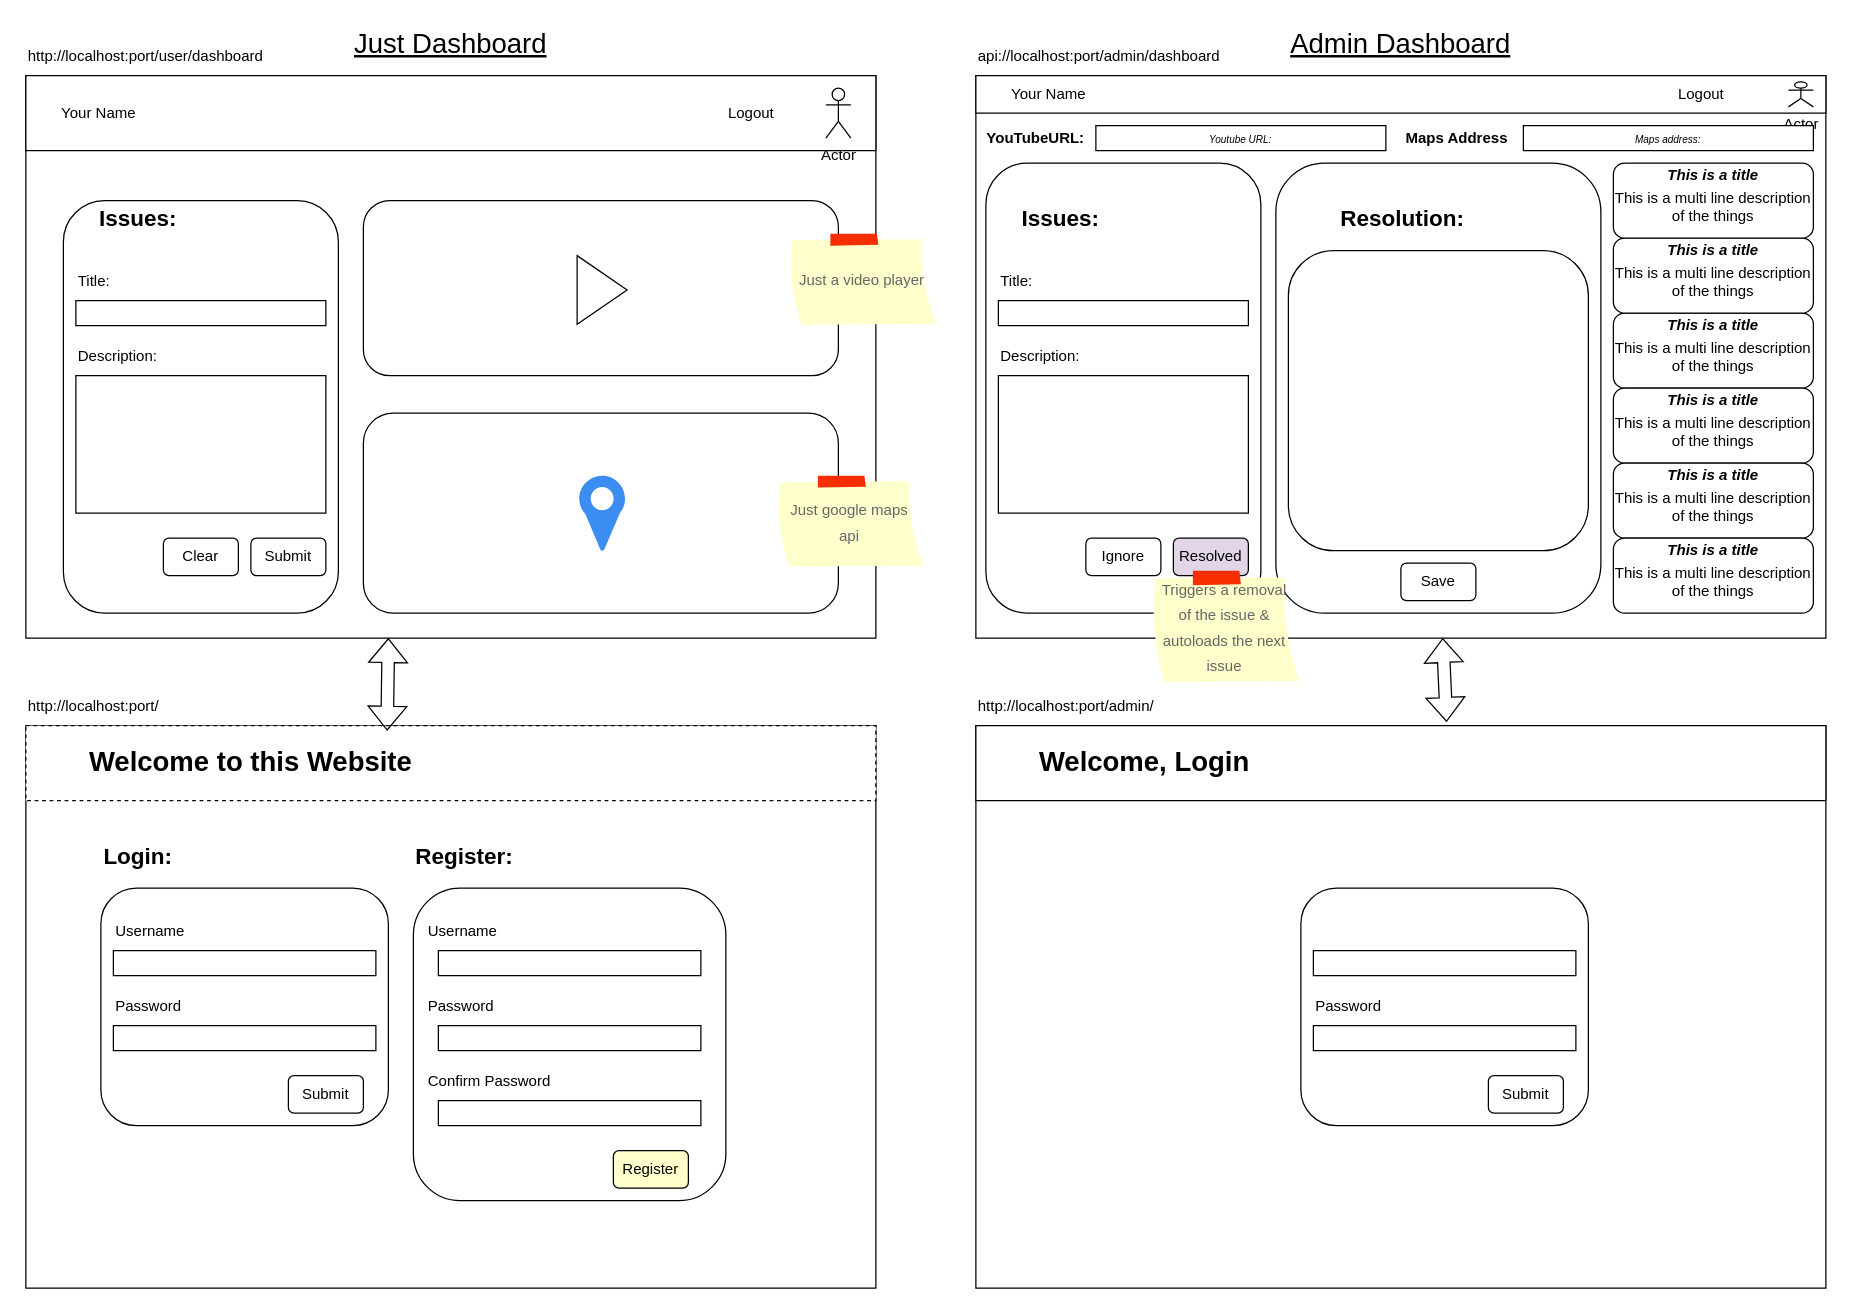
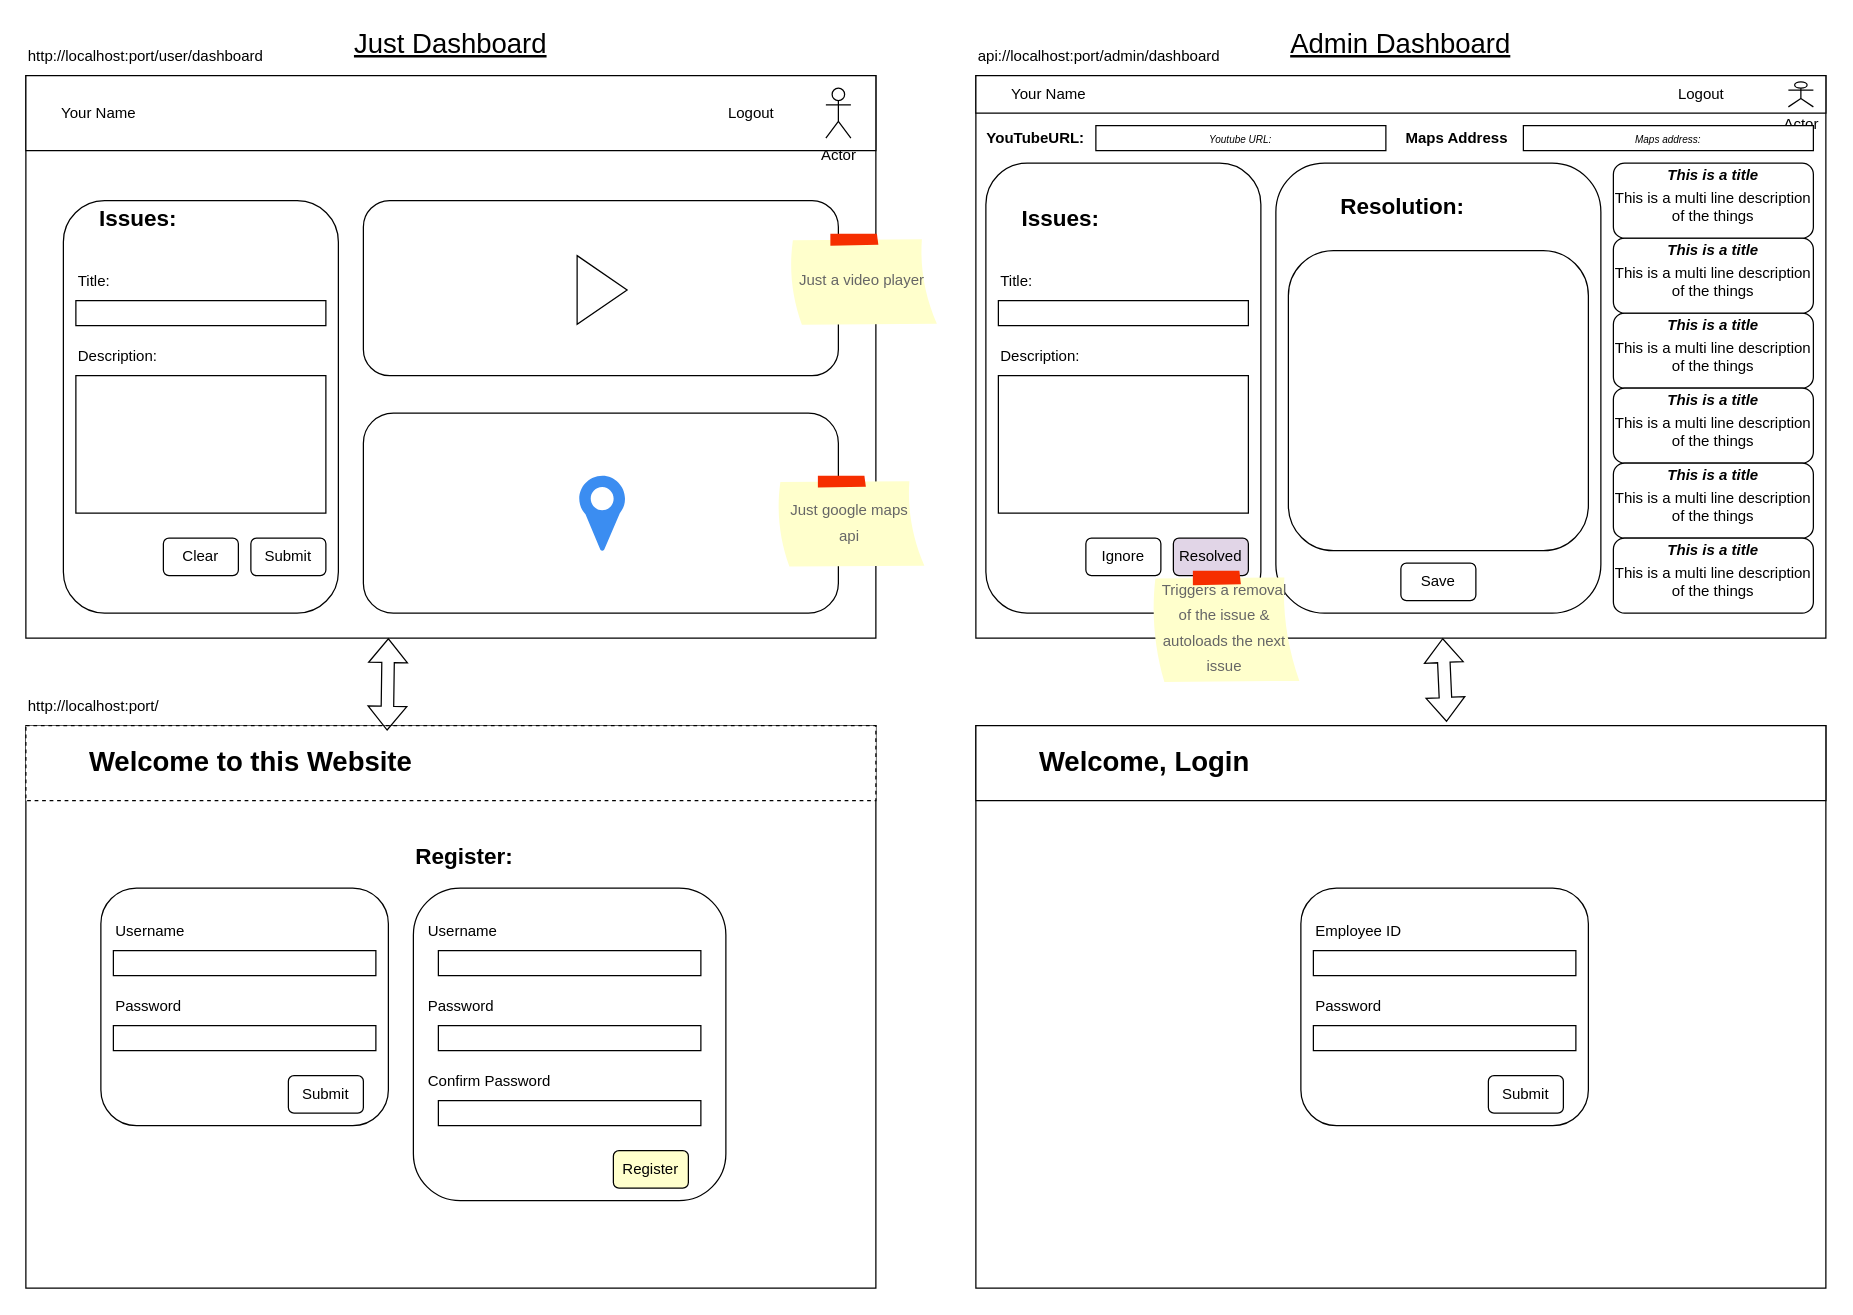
(1426, 219) -> (1426, 207)
(1144, 707) -> none
(138, 857) -> none
none -> (1369, 932)
